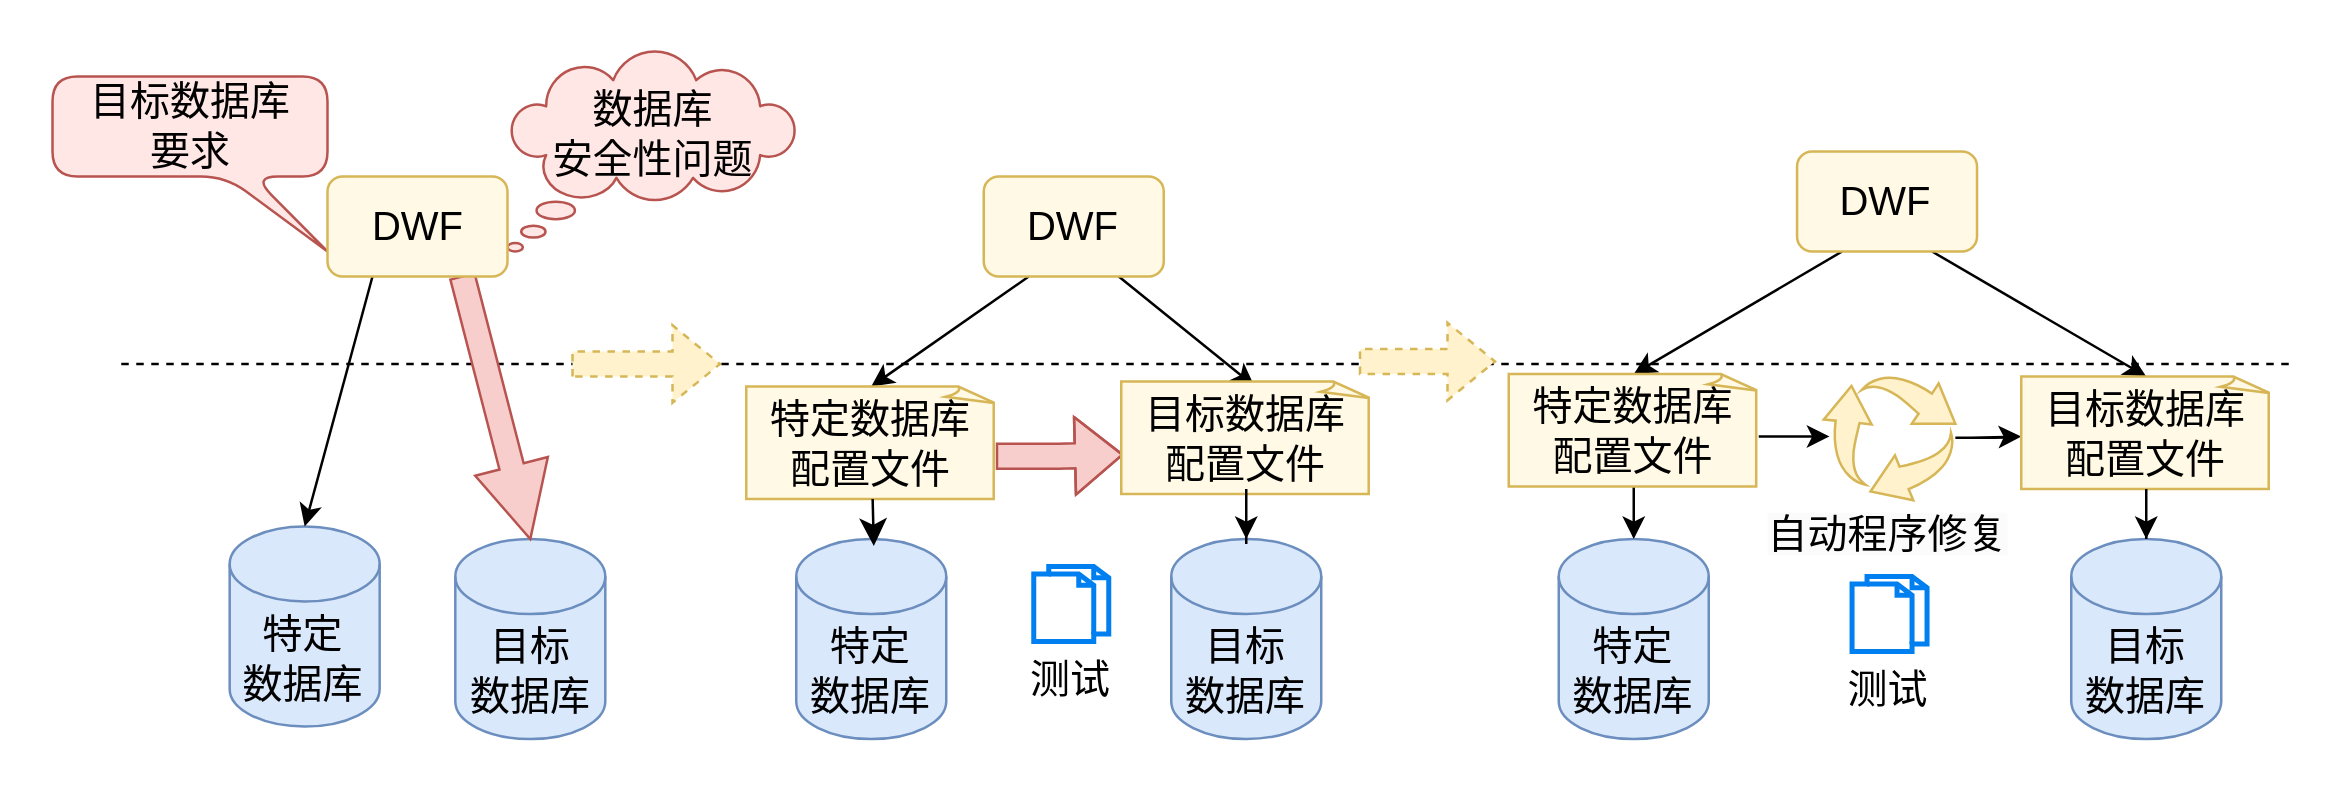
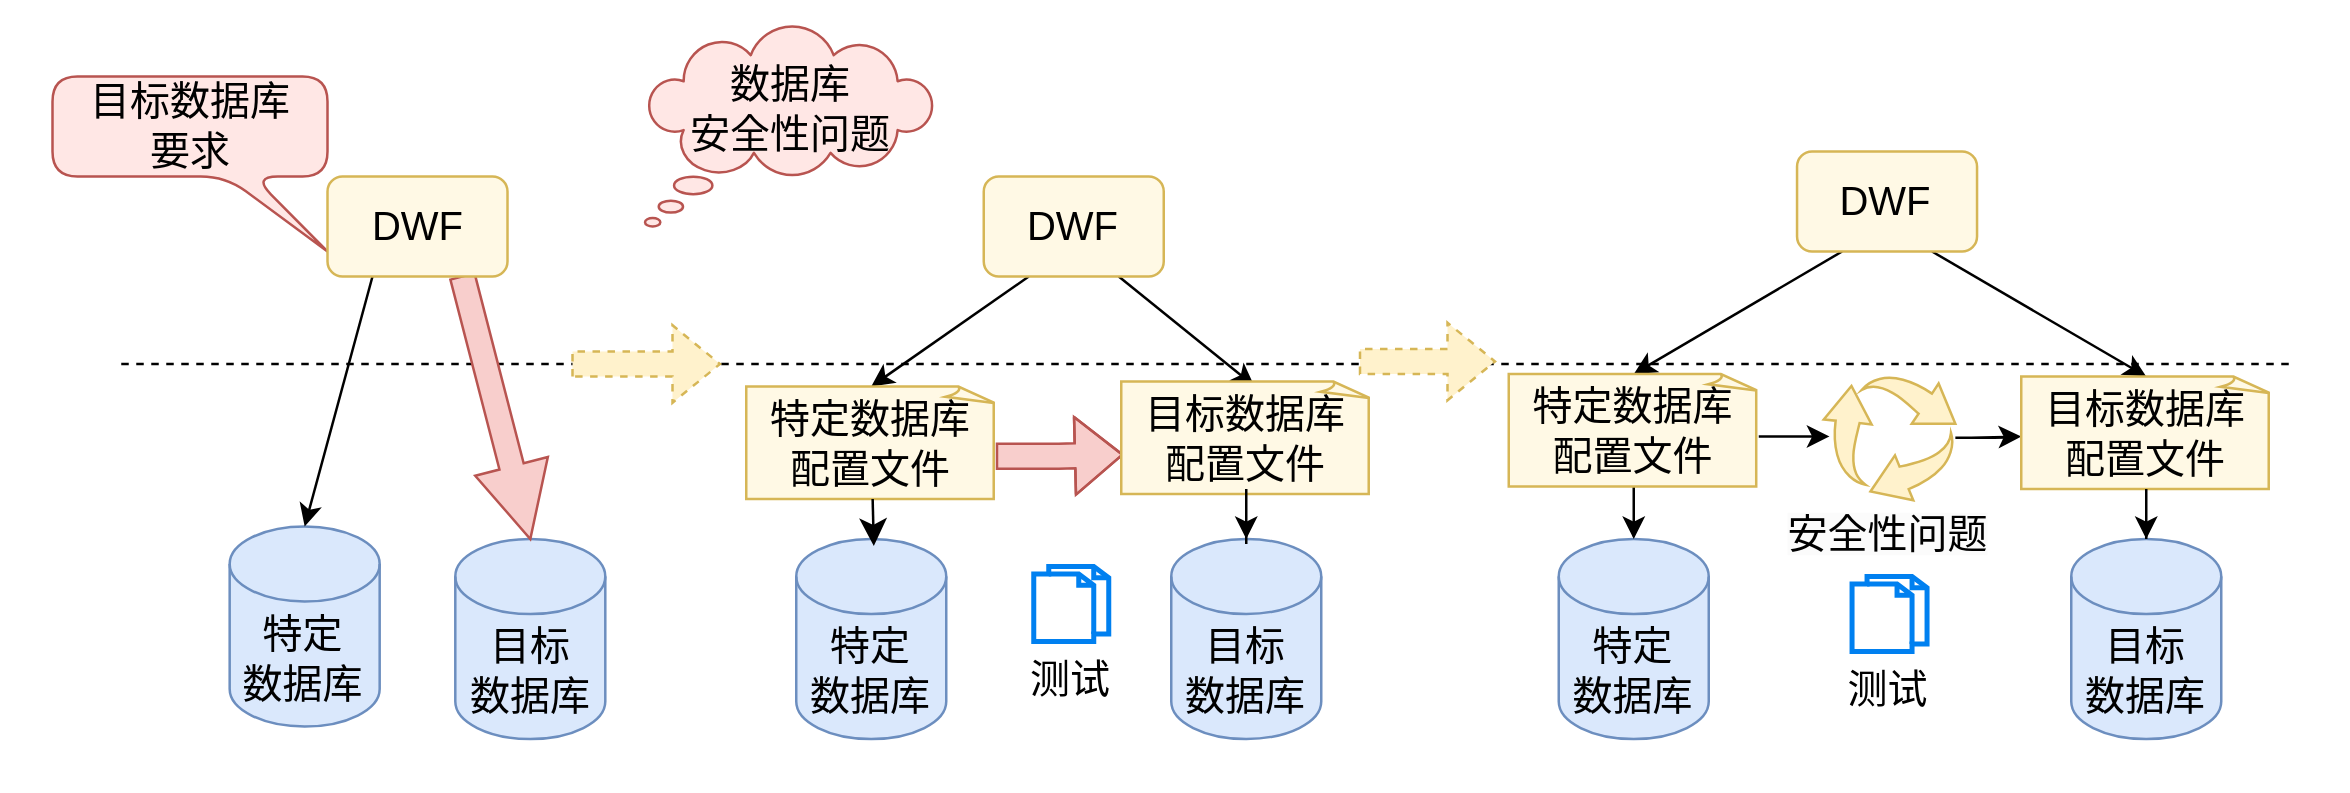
(652, 151) -> (789, 126)
(1889, 551) -> (1889, 551)
